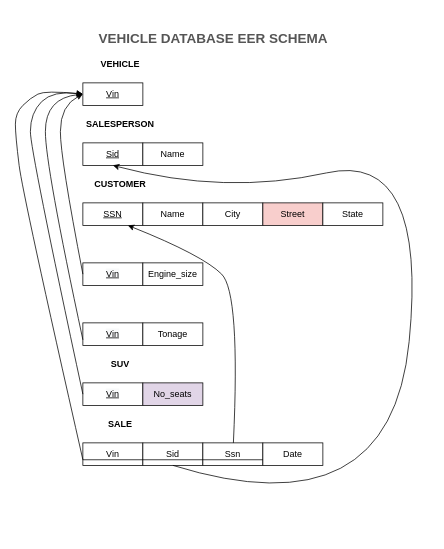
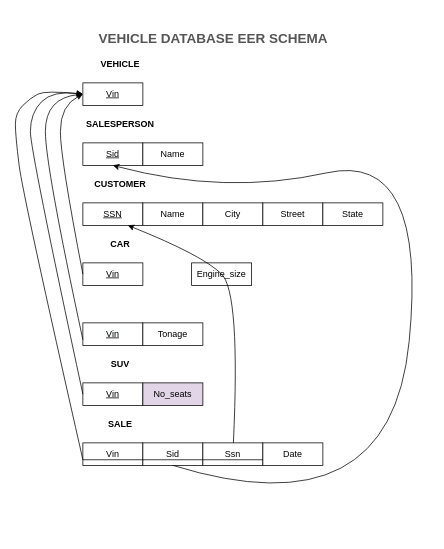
(293, 214) -> (293, 214)
none -> (120, 244)
(173, 274) -> (222, 274)
